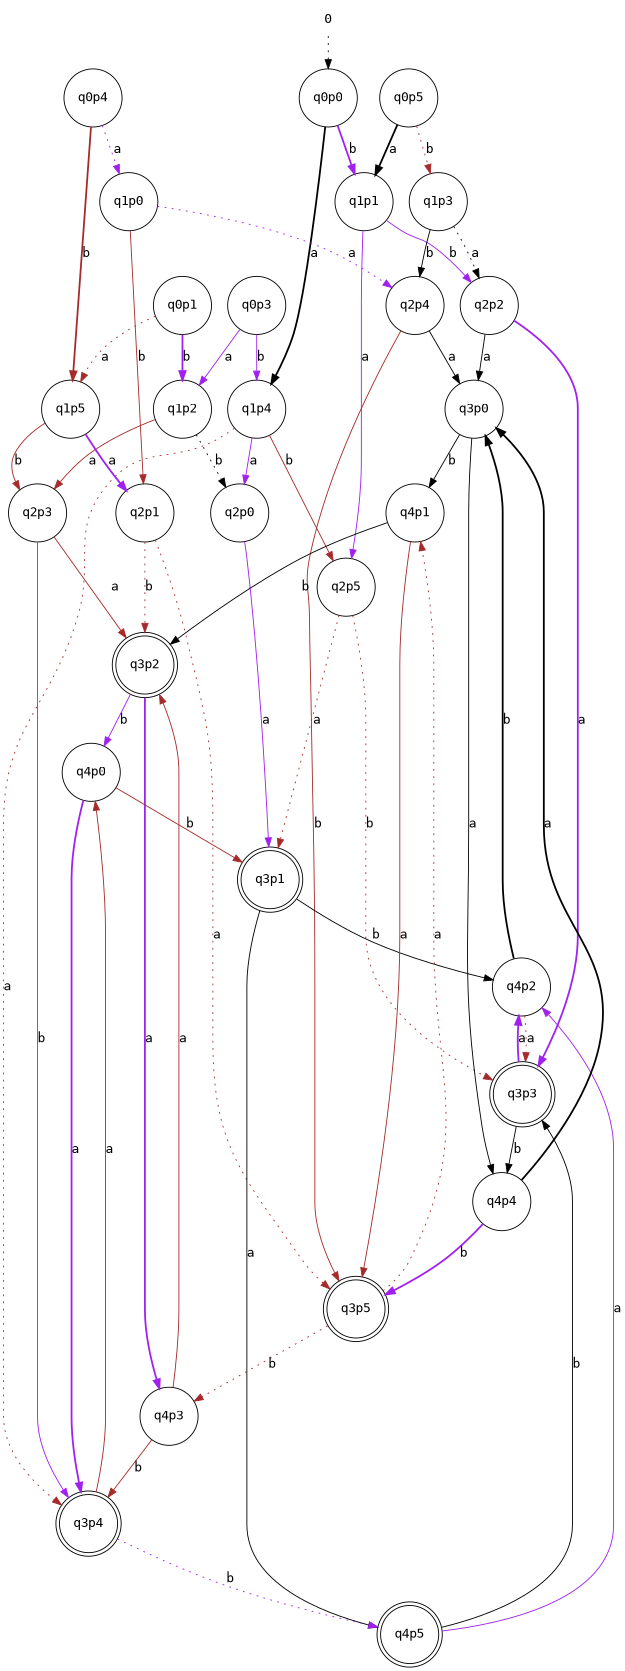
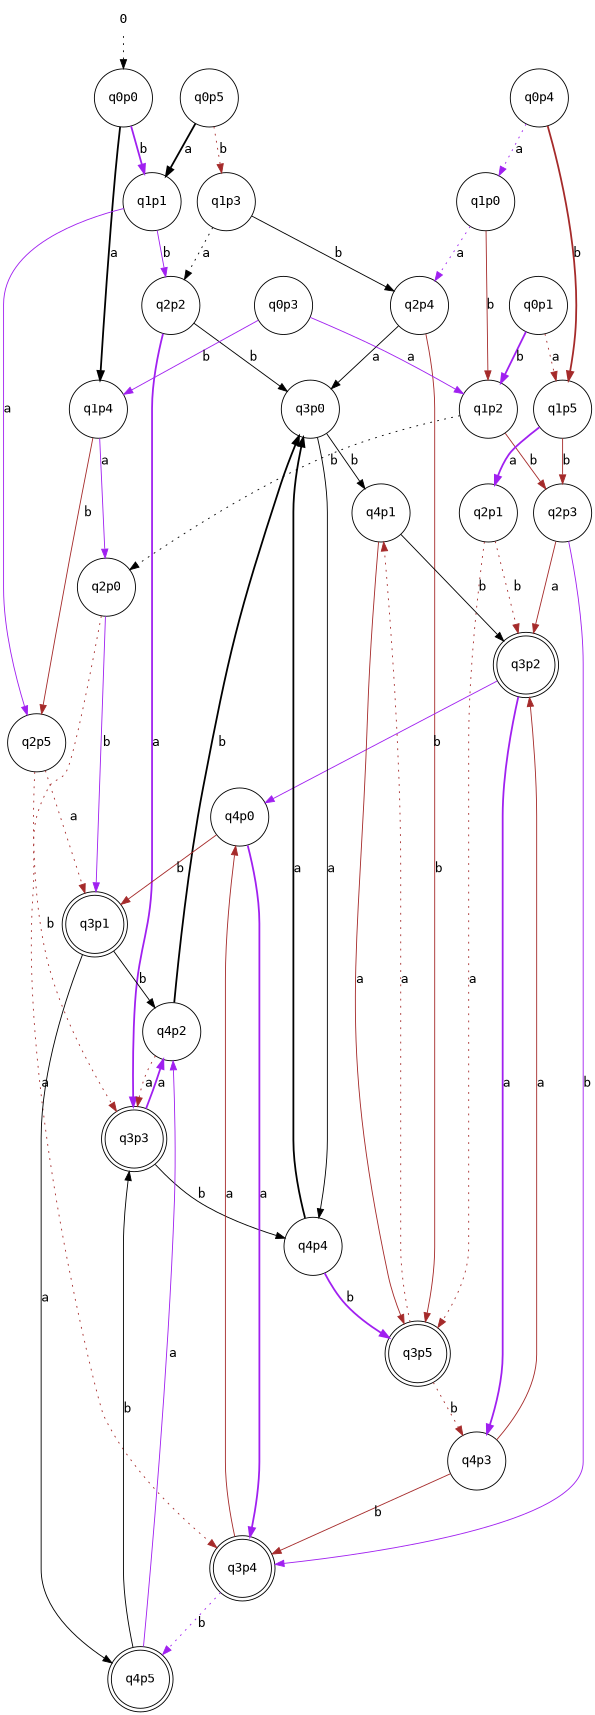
(137, 353) -> (487, 301)
(487, 357) -> (254, 357)
(93, 461) -> (534, 461)
(266, 720) -> (107, 743)
(4, 919) -> (39, 1070)
